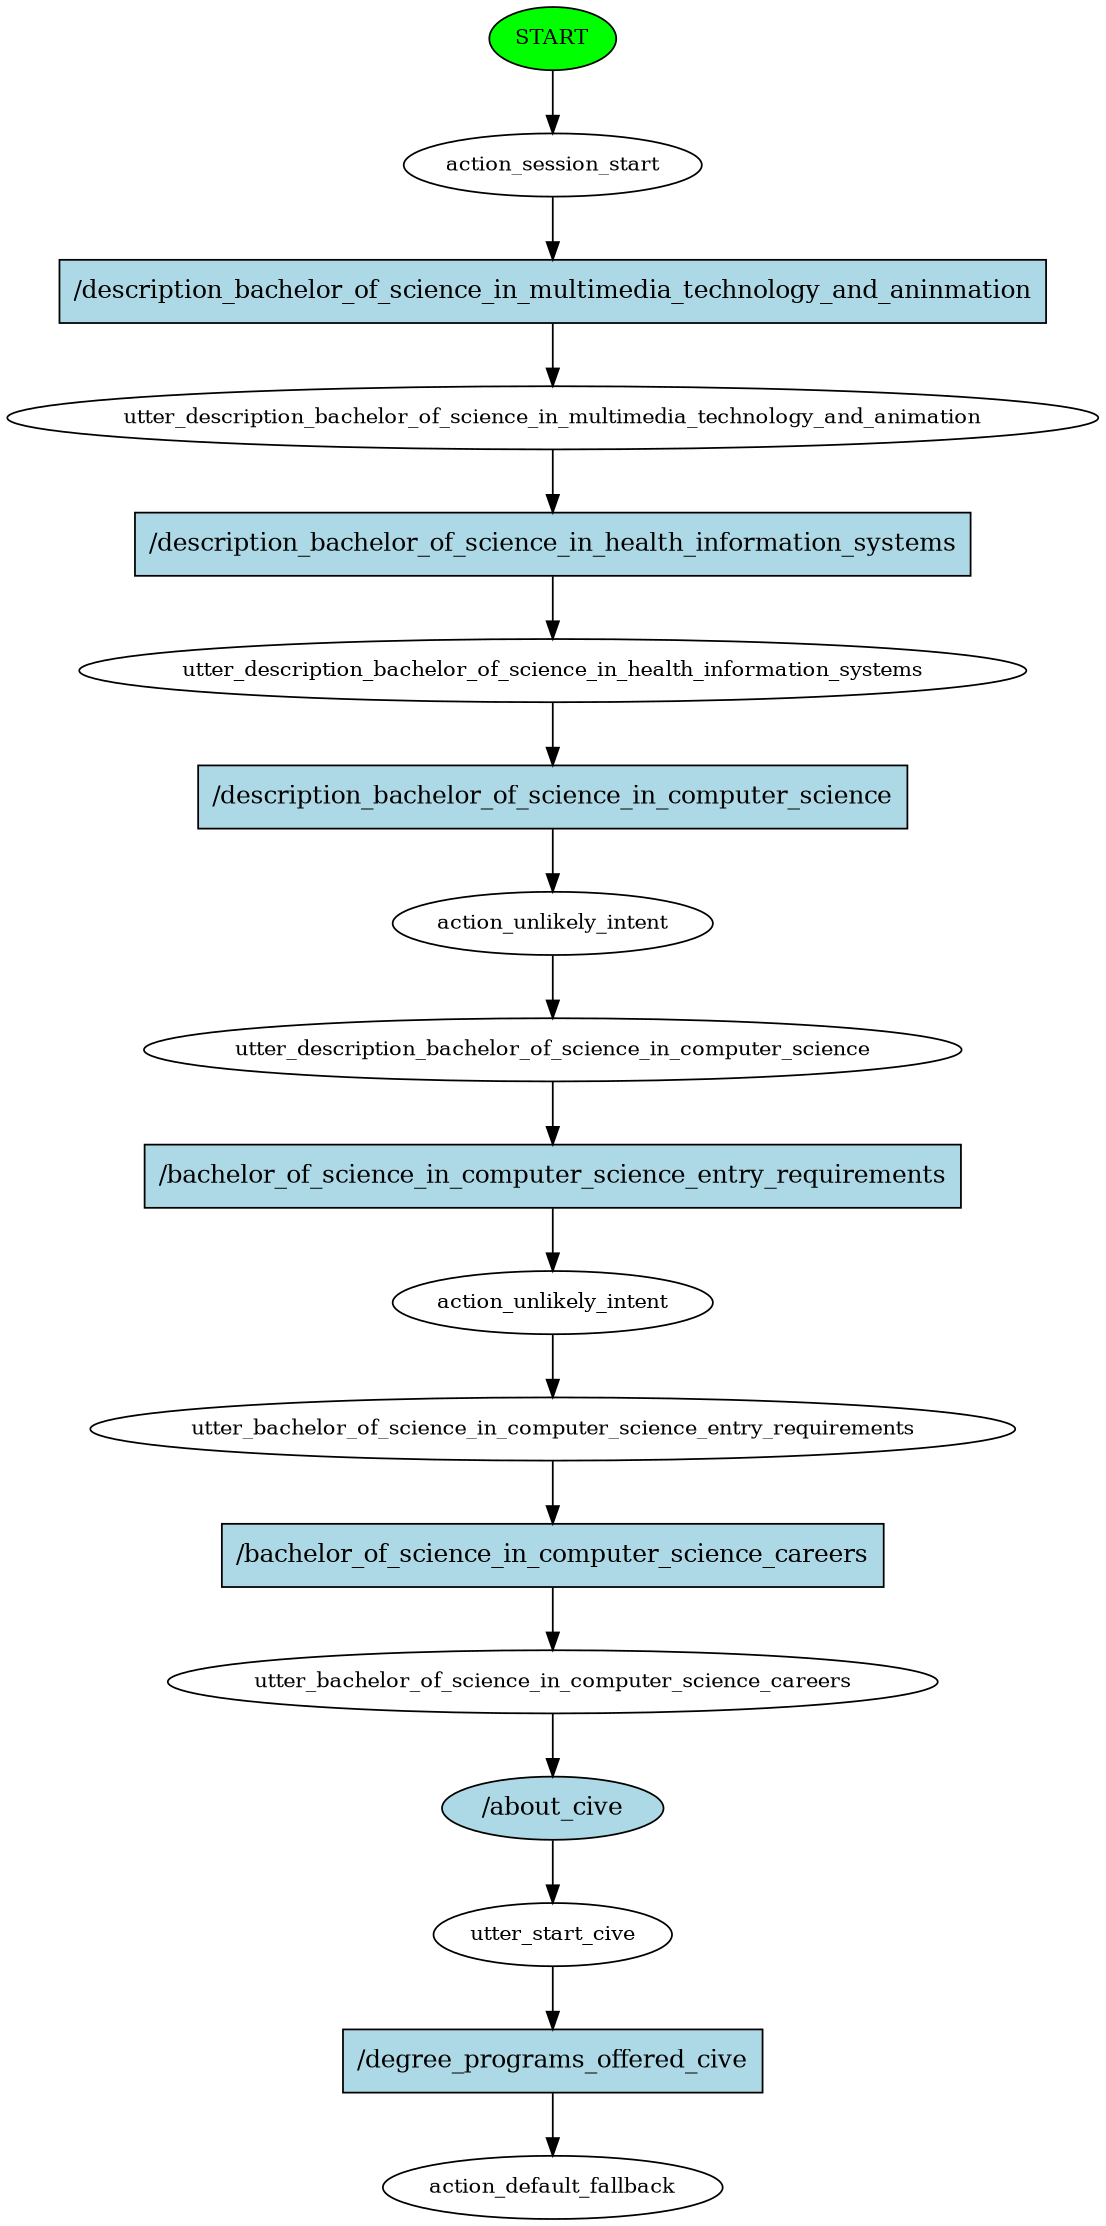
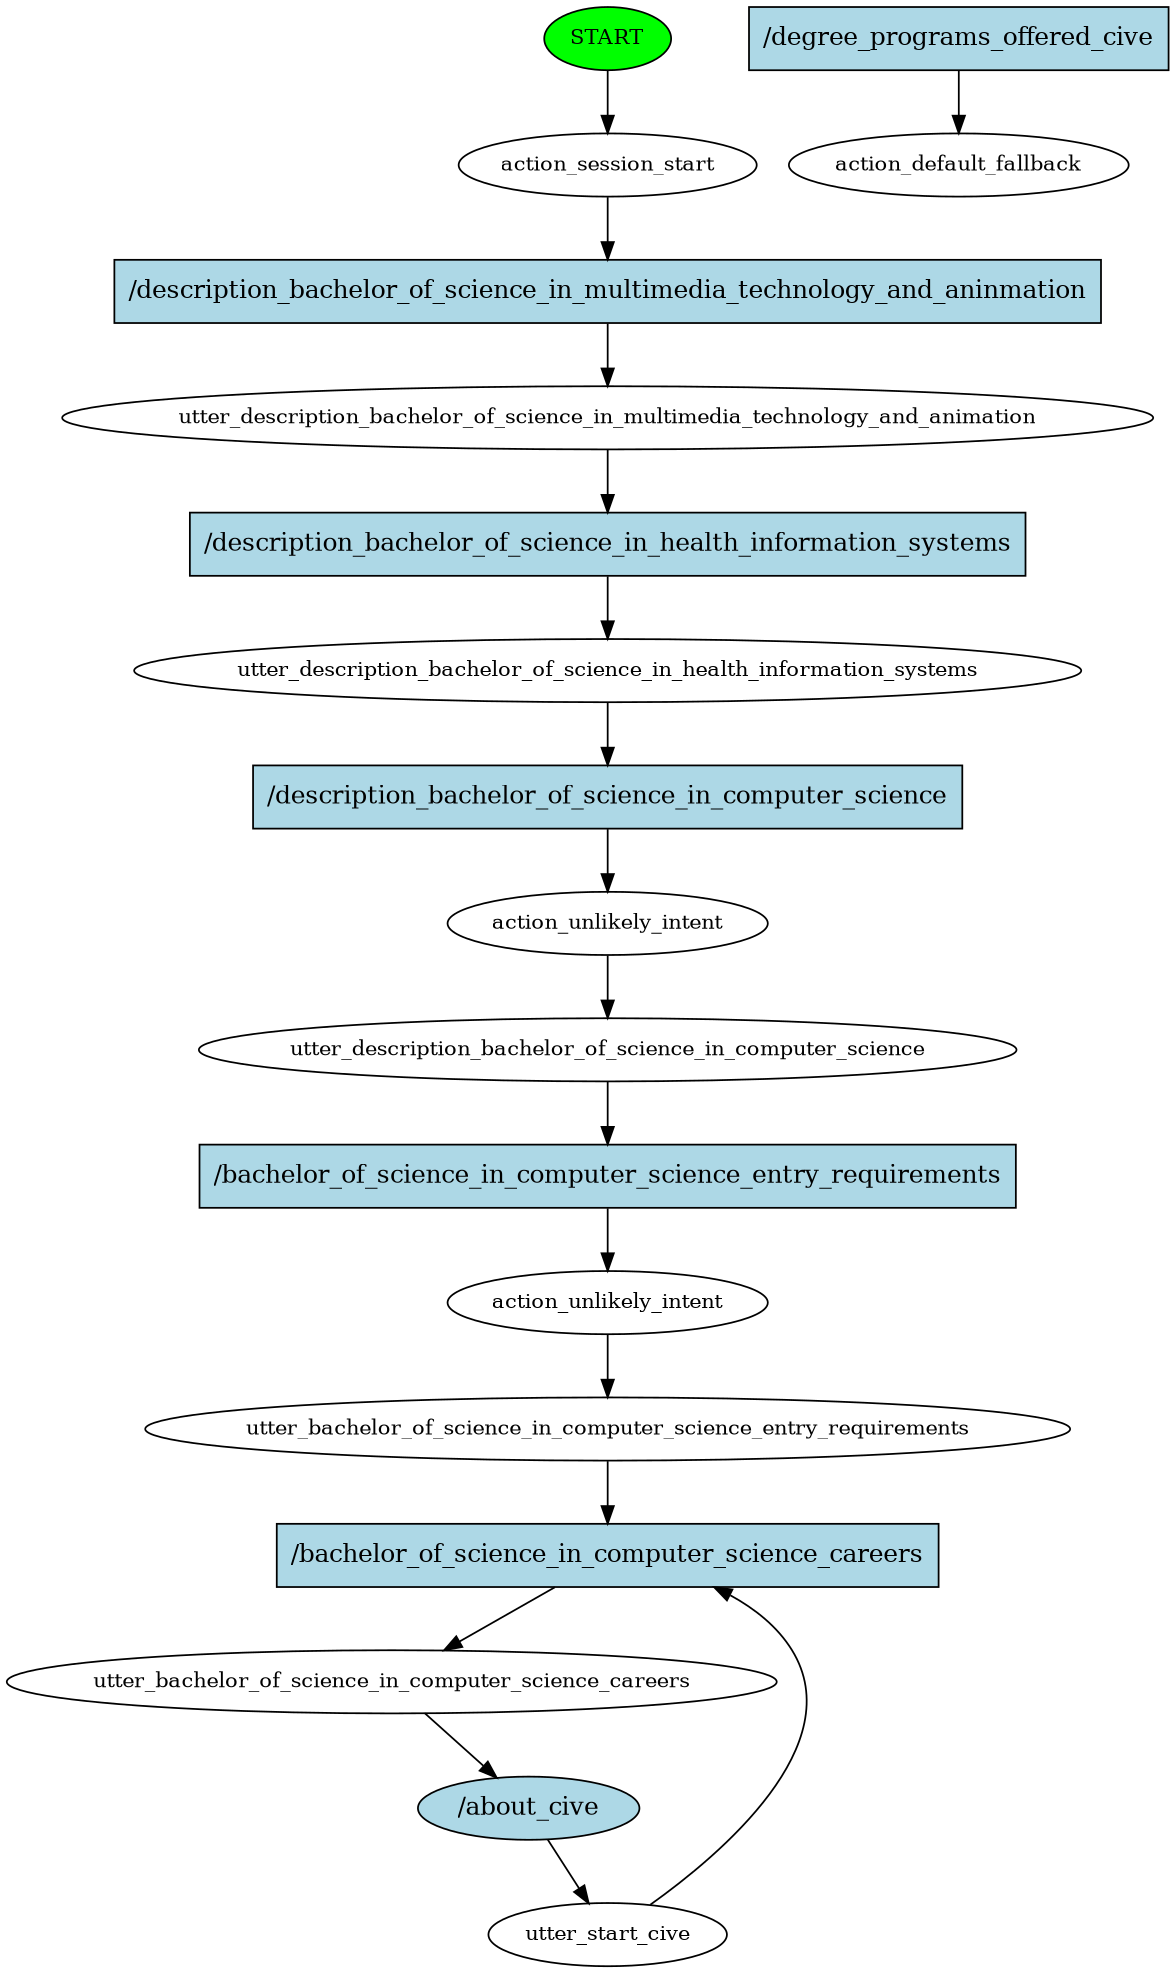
(553, 1989) -> (789, 1762)
